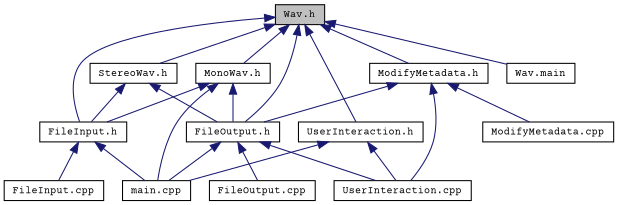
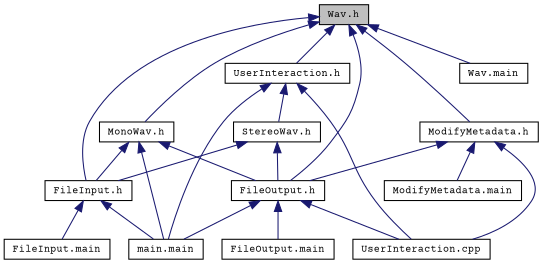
(213, 45) -> (281, 108)
(548, 132) -> (453, 191)
(54, 191) -> (57, 249)
(157, 191) -> (166, 249)
(262, 191) -> (278, 249)
